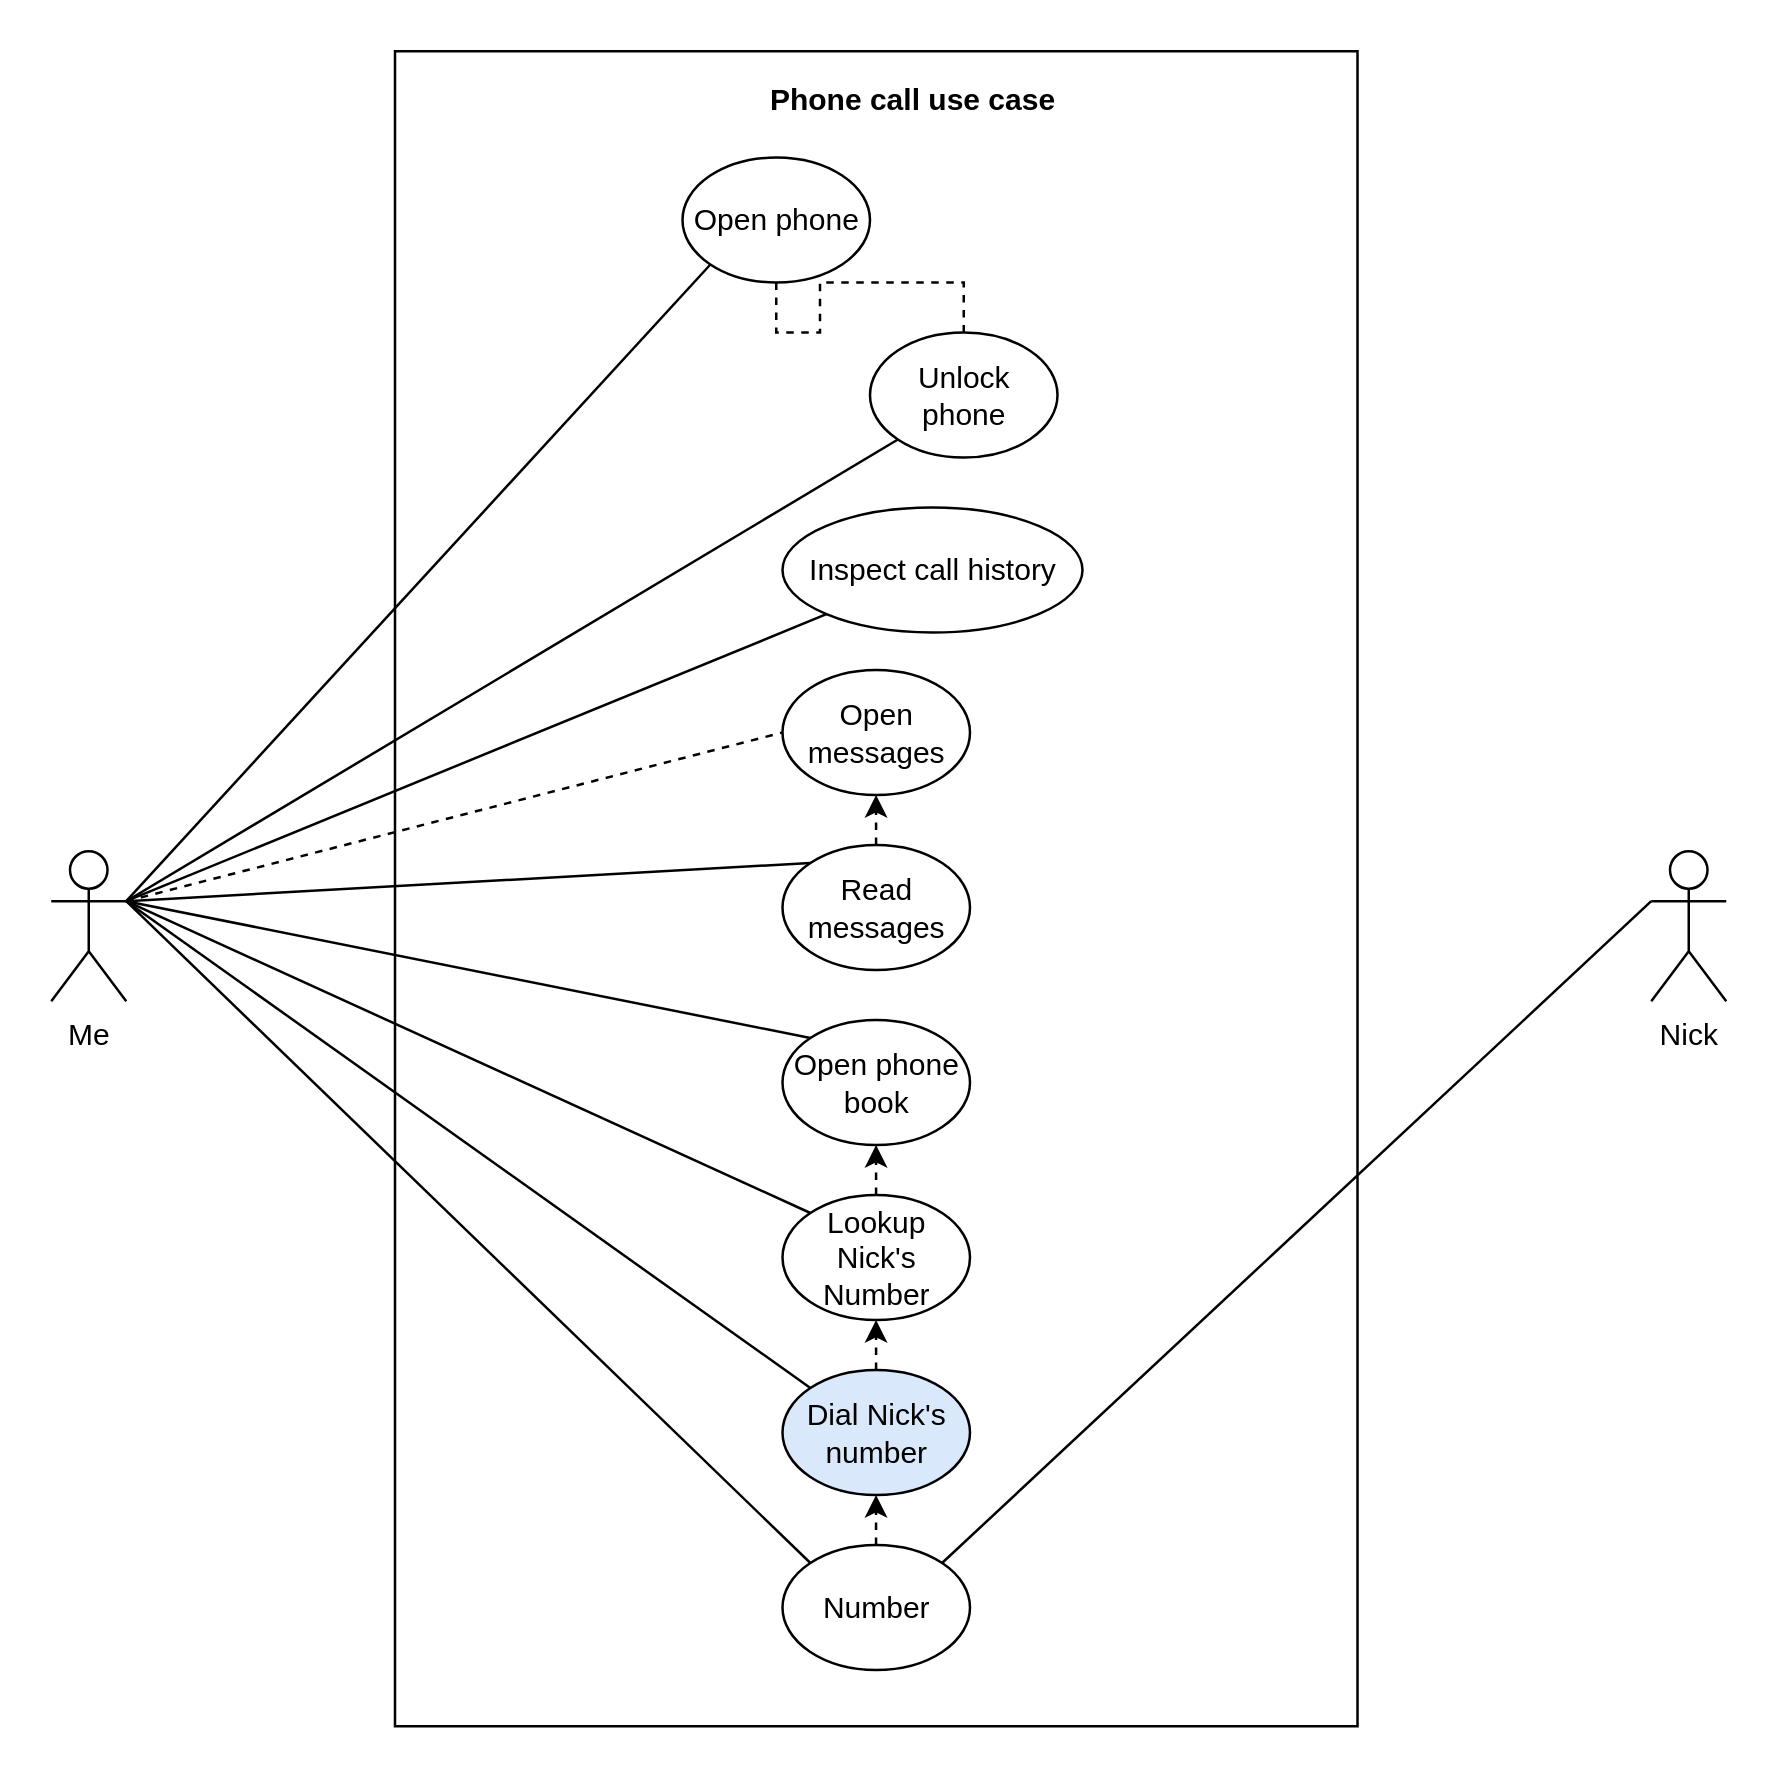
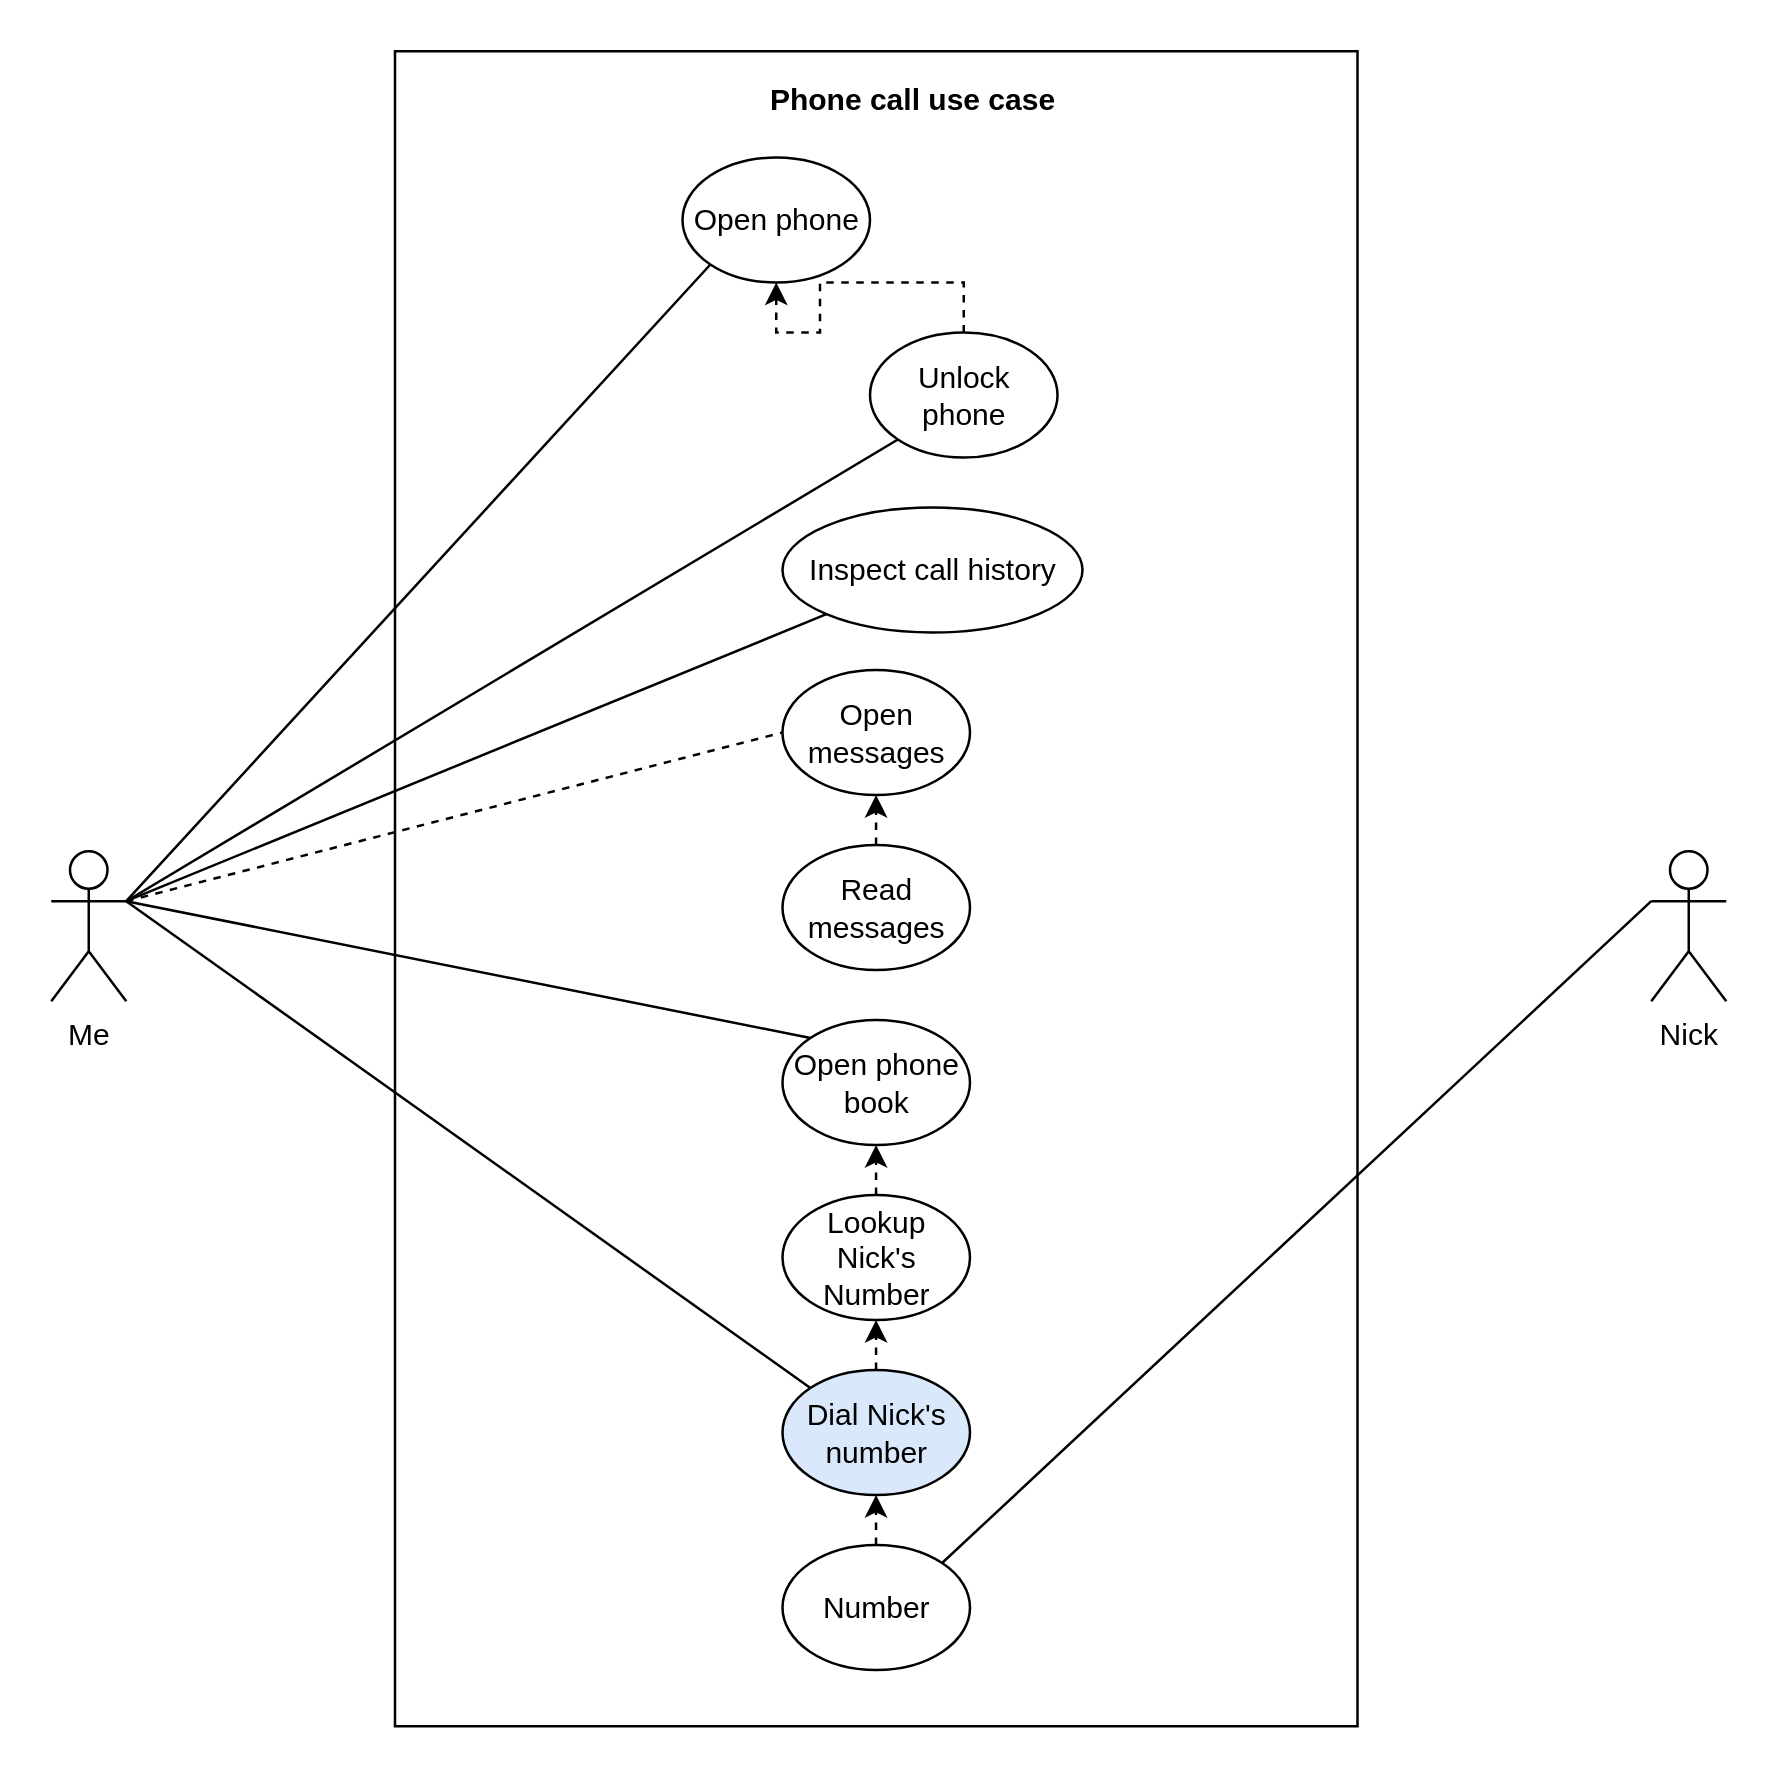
(776, 294) -> (776, 300)
(479, 882) -> none
(476, 1061) -> none
(477, 1241) -> none
